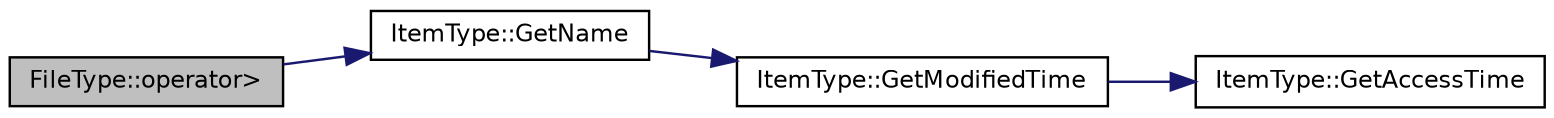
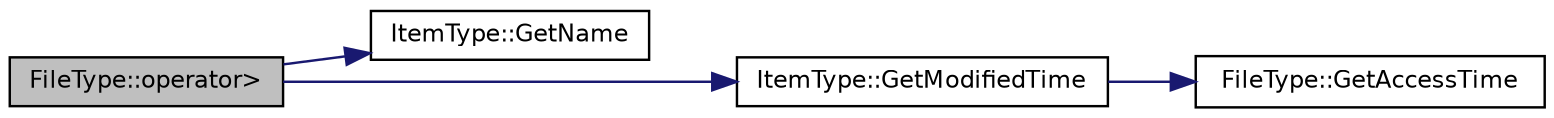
(680, 54) -> (497, 82)
(1370, 82) -> (1370, 82)
